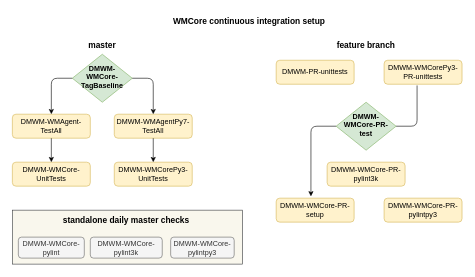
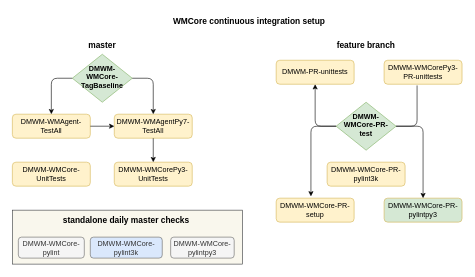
none -> (316, 122)
none -> (418, 126)
(51, 156) -> (108, 126)
(423, 210) -> (423, 210)
(126, 248) -> (126, 248)
